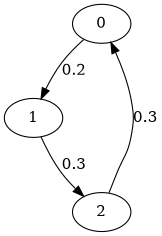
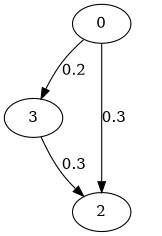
(34, 118) -> (34, 118)
(133, 124) -> (102, 112)
